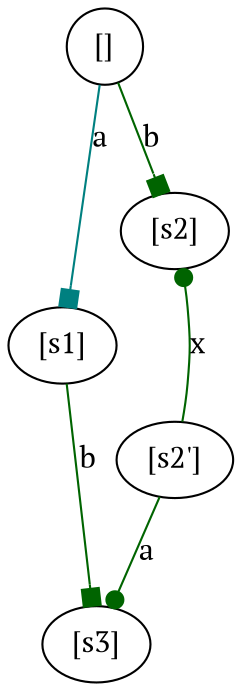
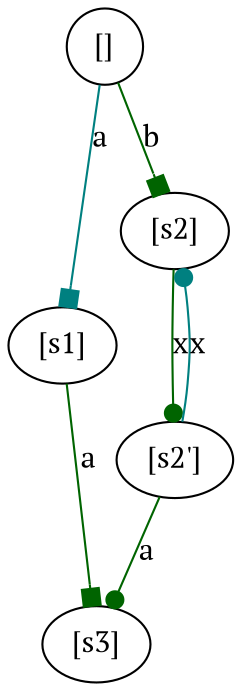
none -> (172, 337)
(190, 354) -> (190, 354)
(88, 460) -> (88, 460)
